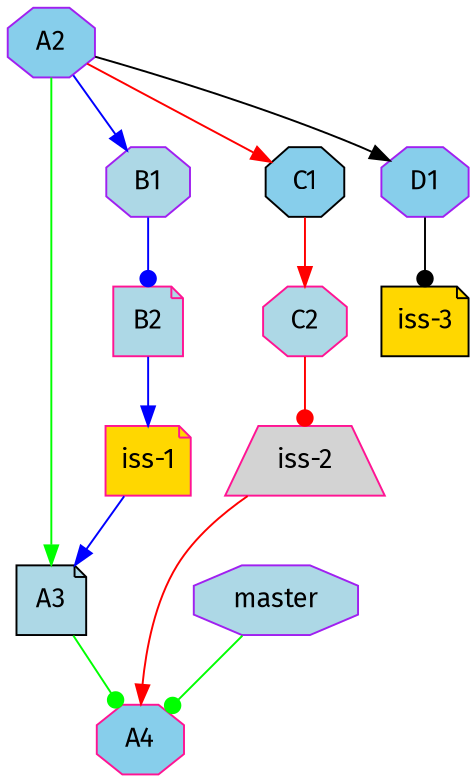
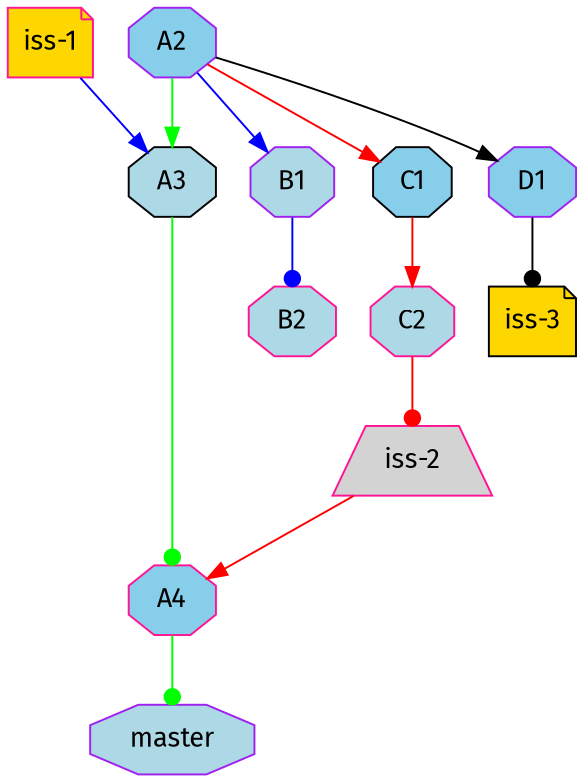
(148, 321) -> (292, 321)
(148, 382) -> none
(51, 600) -> (172, 182)
(210, 668) -> (172, 662)
